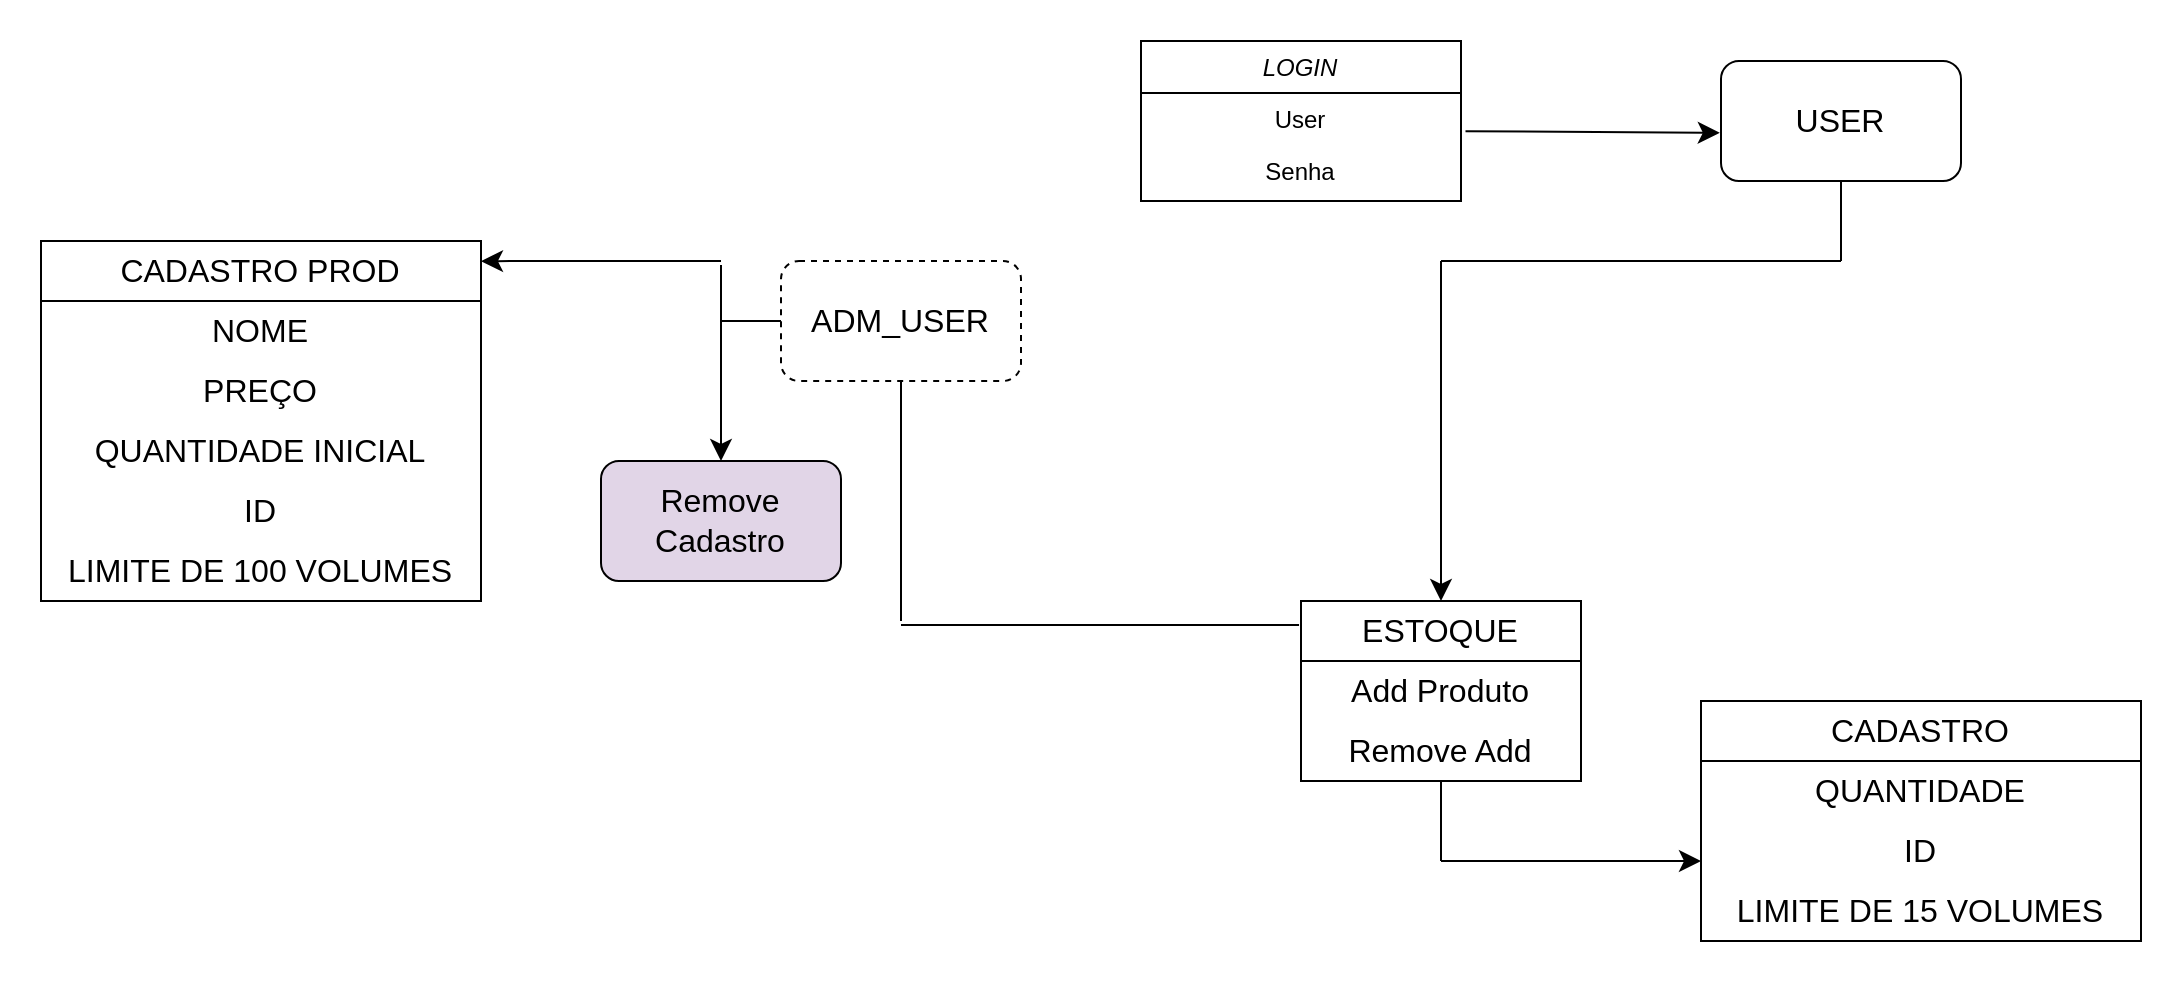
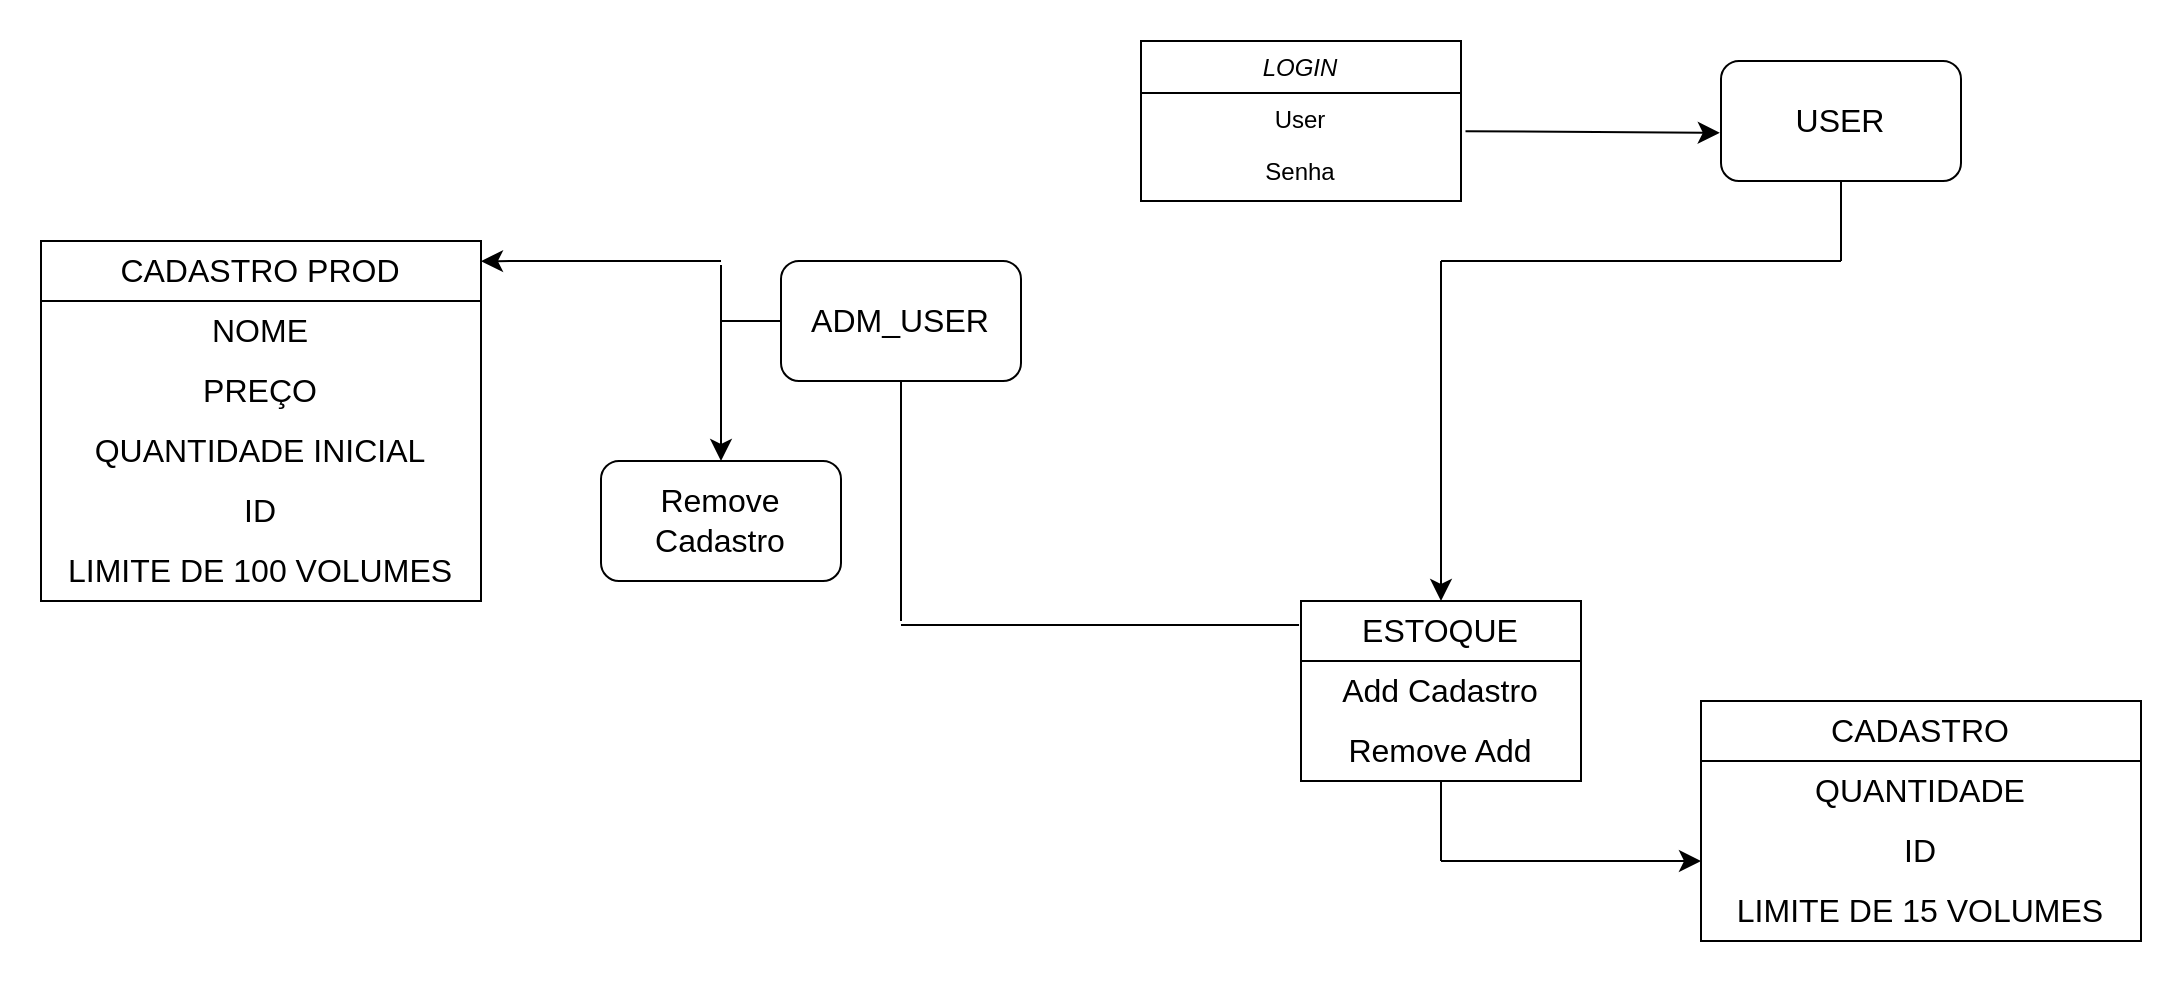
(901, 321) -> (901, 321)
(721, 521) -> (721, 521)
(1441, 691) -> (1441, 691)
